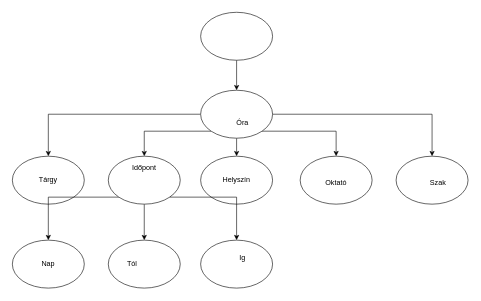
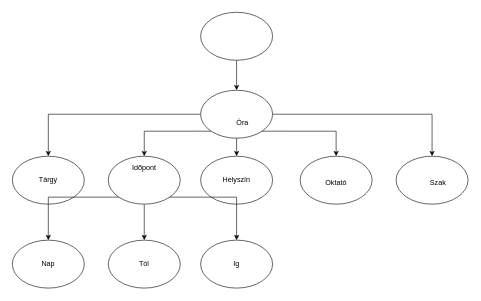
(243, 258) -> (237, 264)
(132, 264) -> (144, 264)
